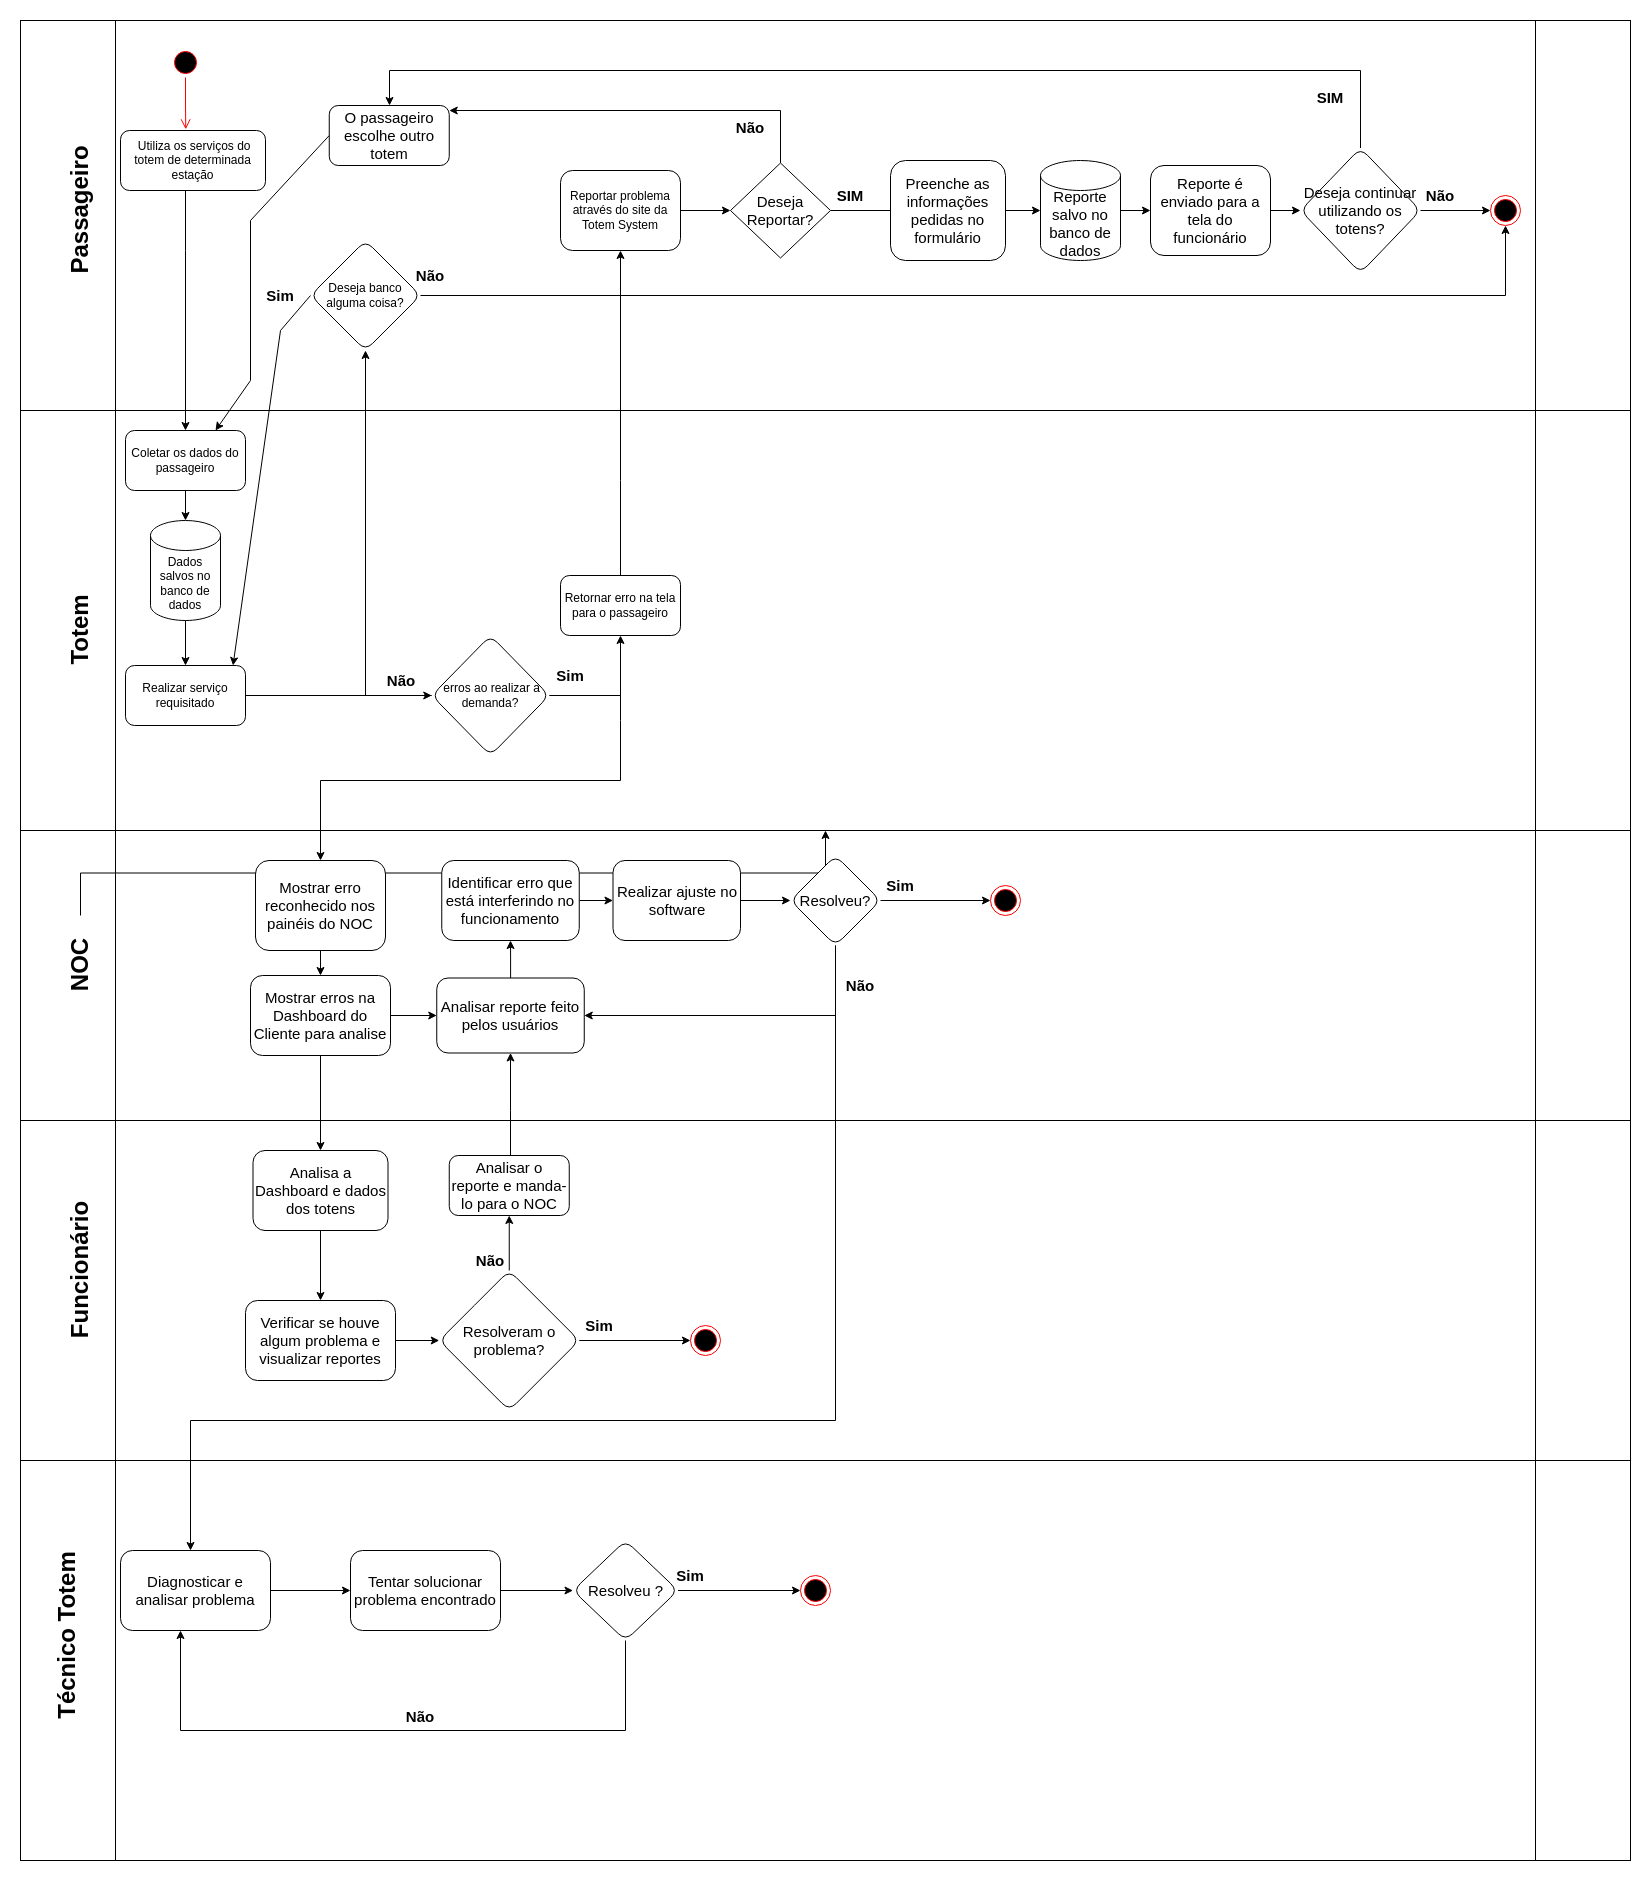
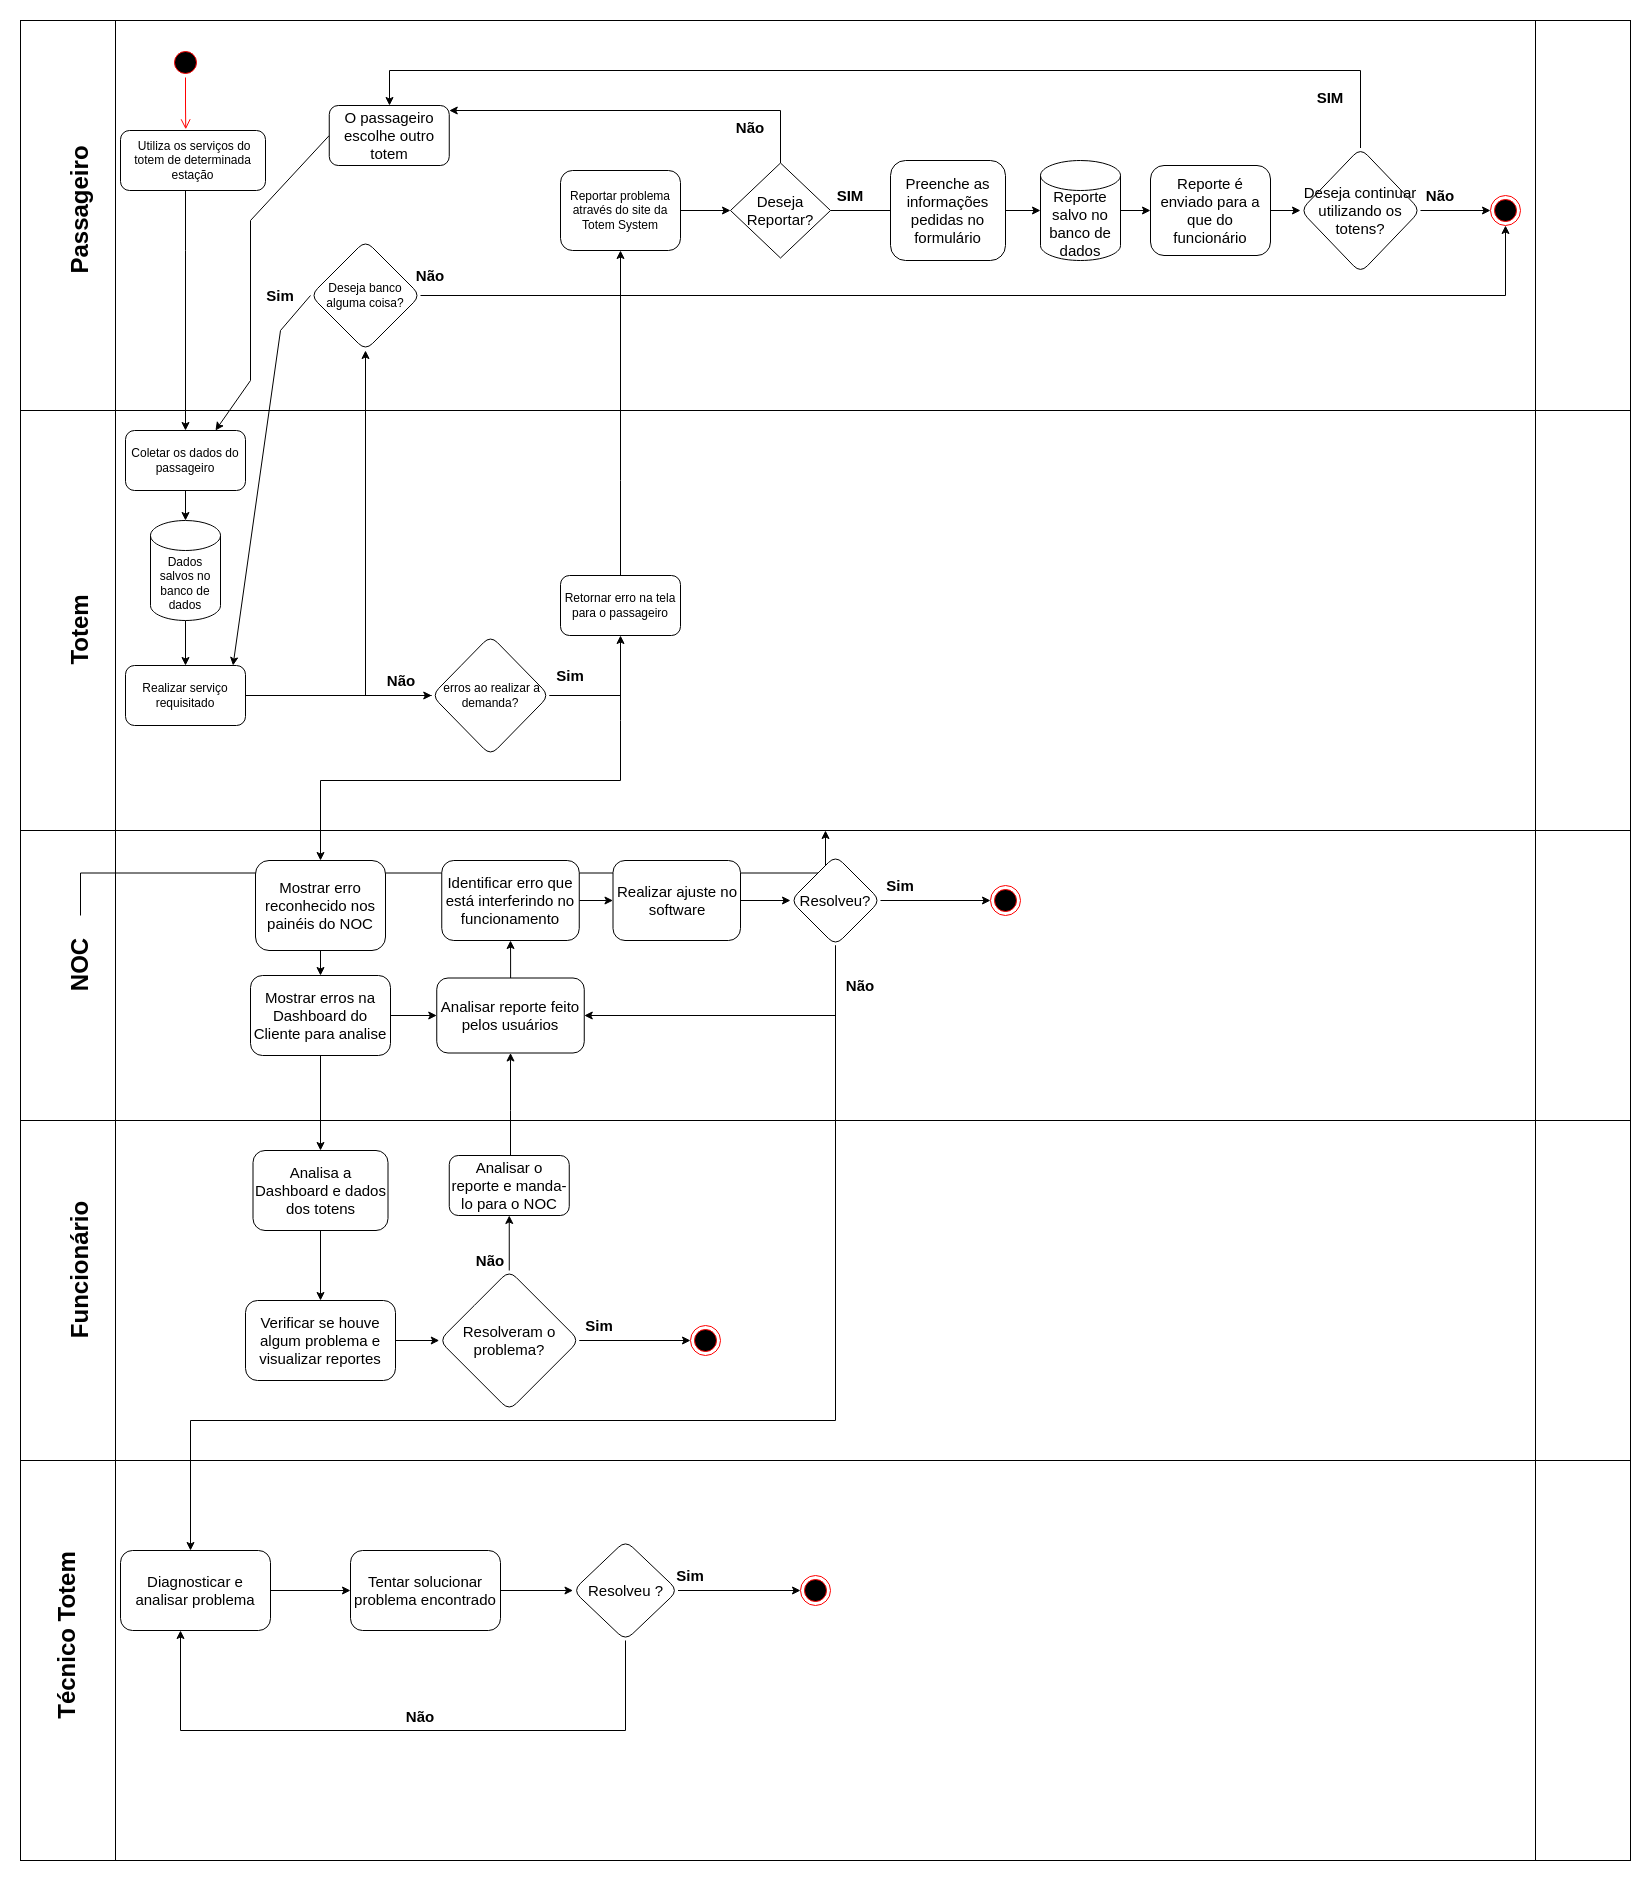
(1211, 211) -> (1211, 211)
